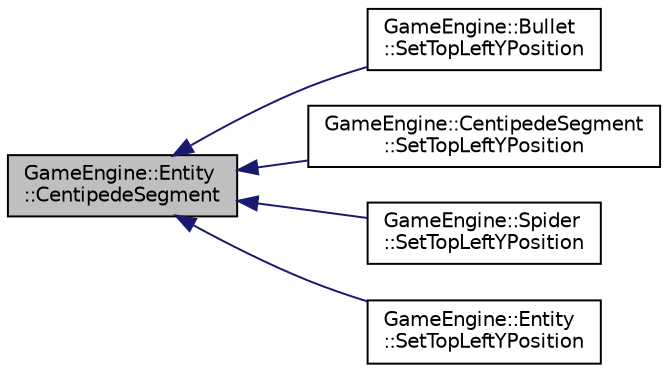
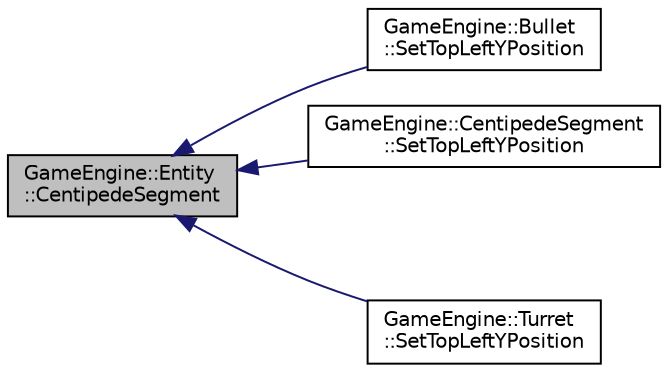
(484, 233) -> none
(484, 332) -> (484, 332)
